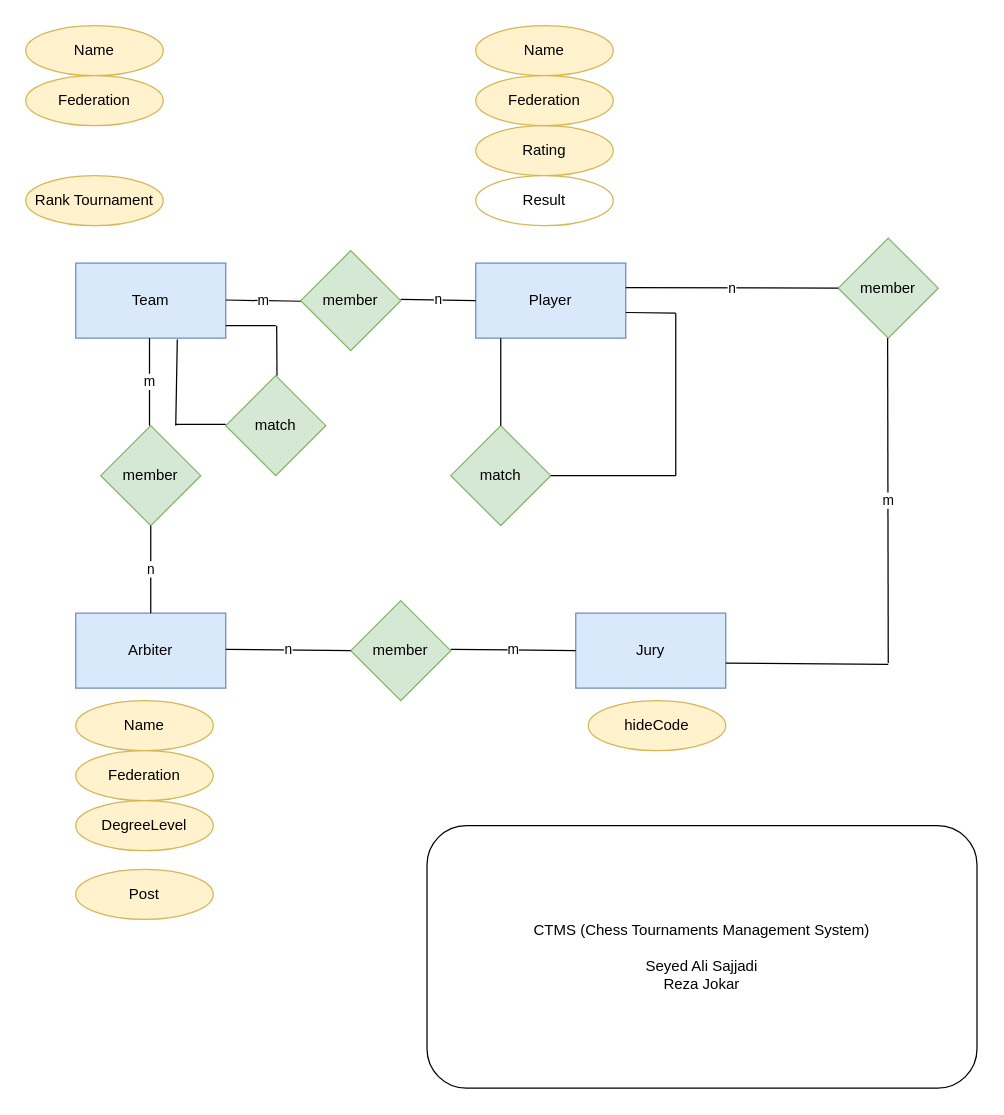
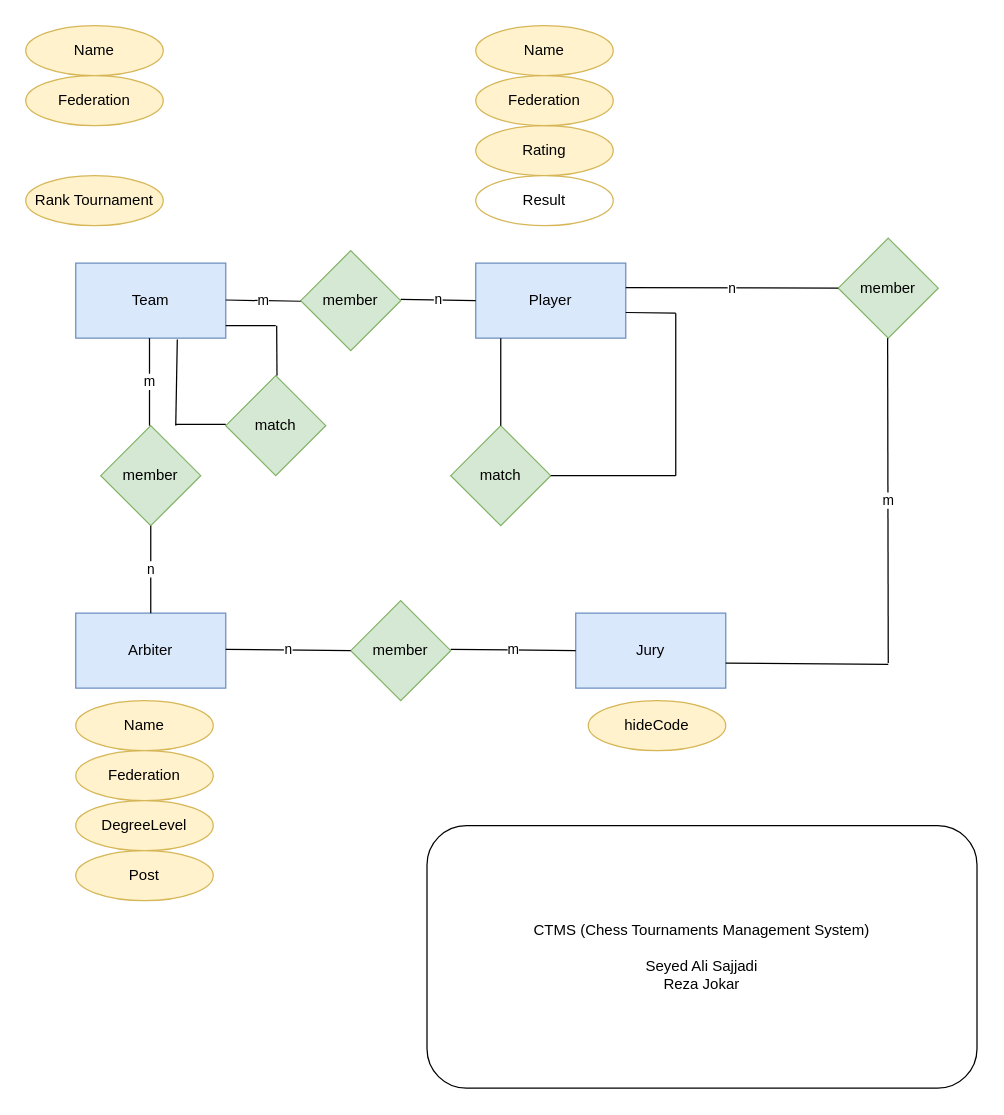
(144, 894) -> (144, 876)
